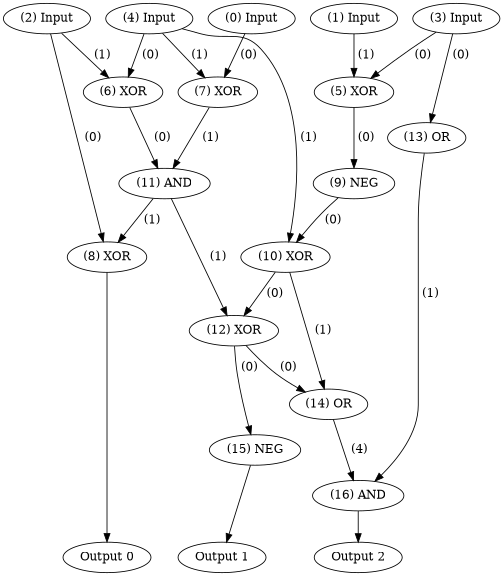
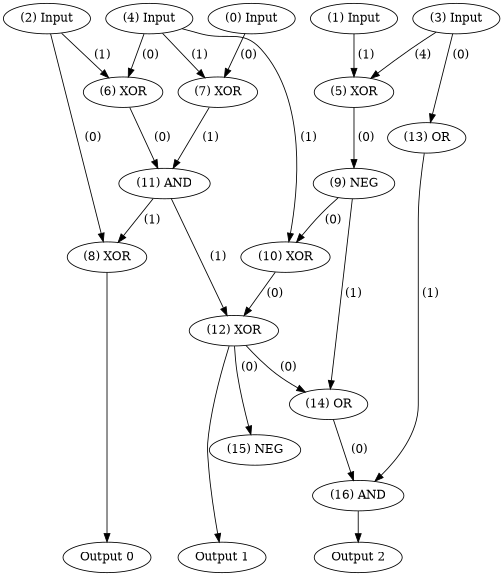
(421, 55) -> (421, 55)
(306, 327) -> (342, 290)
(358, 450) -> (358, 450)
(240, 500) -> (208, 439)
